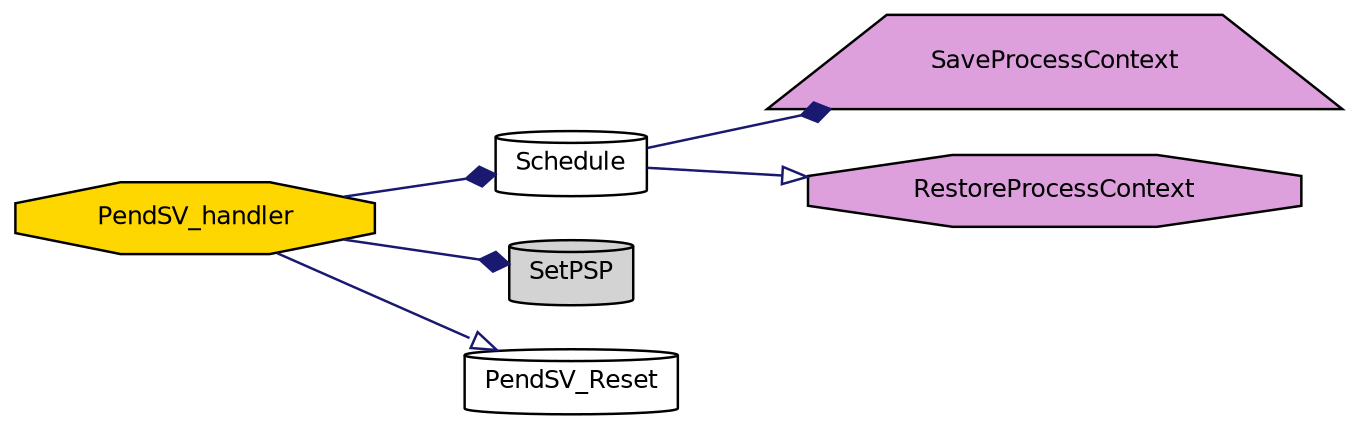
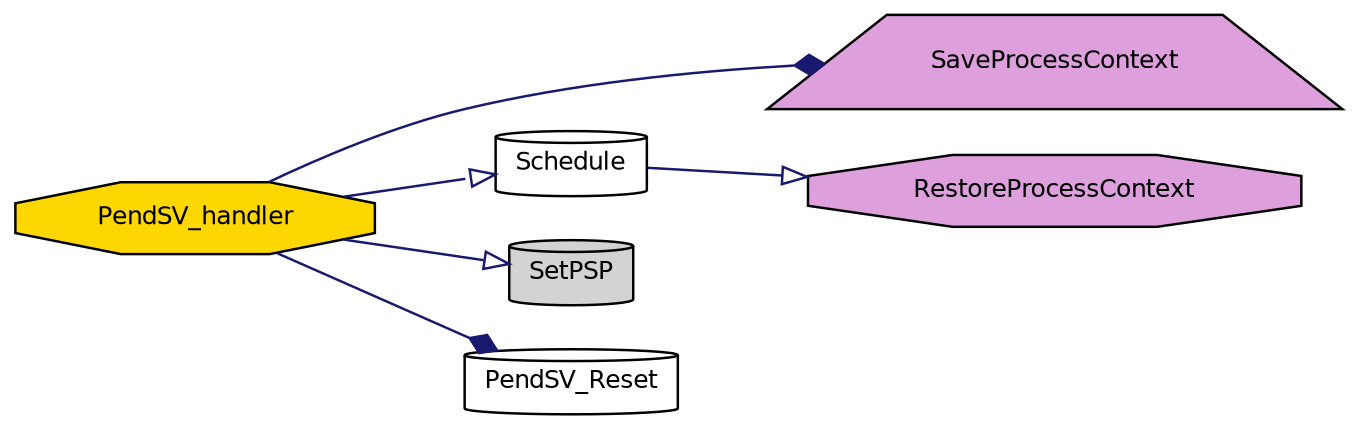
(724, 132) -> (525, 96)
(405, 188) -> (405, 188)
(414, 250) -> (414, 250)
(373, 296) -> (373, 296)
